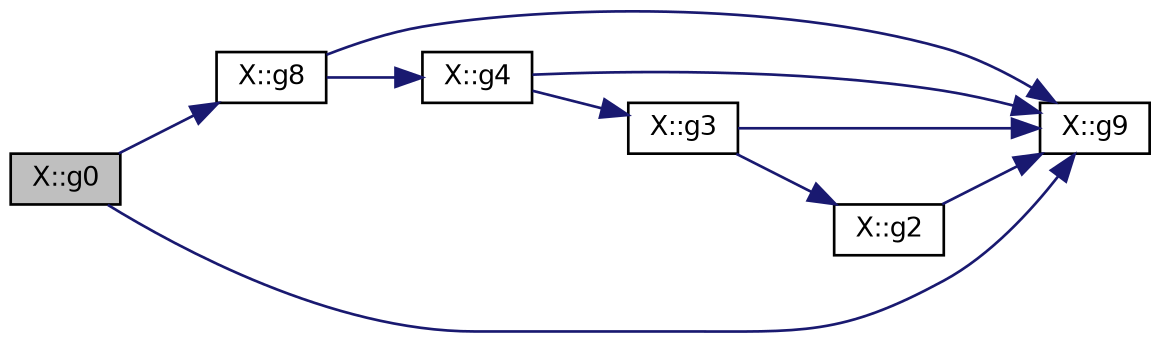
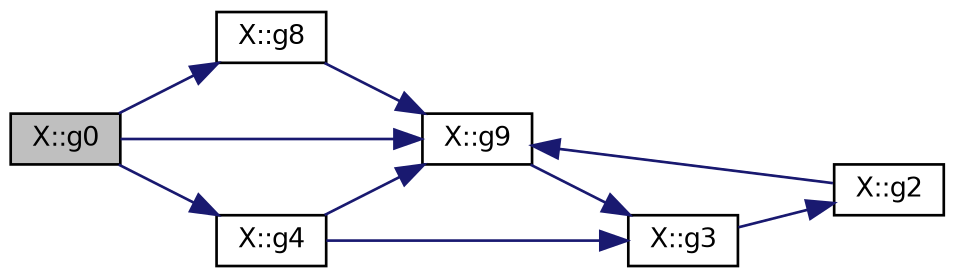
(361, 77) -> (156, 184)
(875, 128) -> (568, 184)
